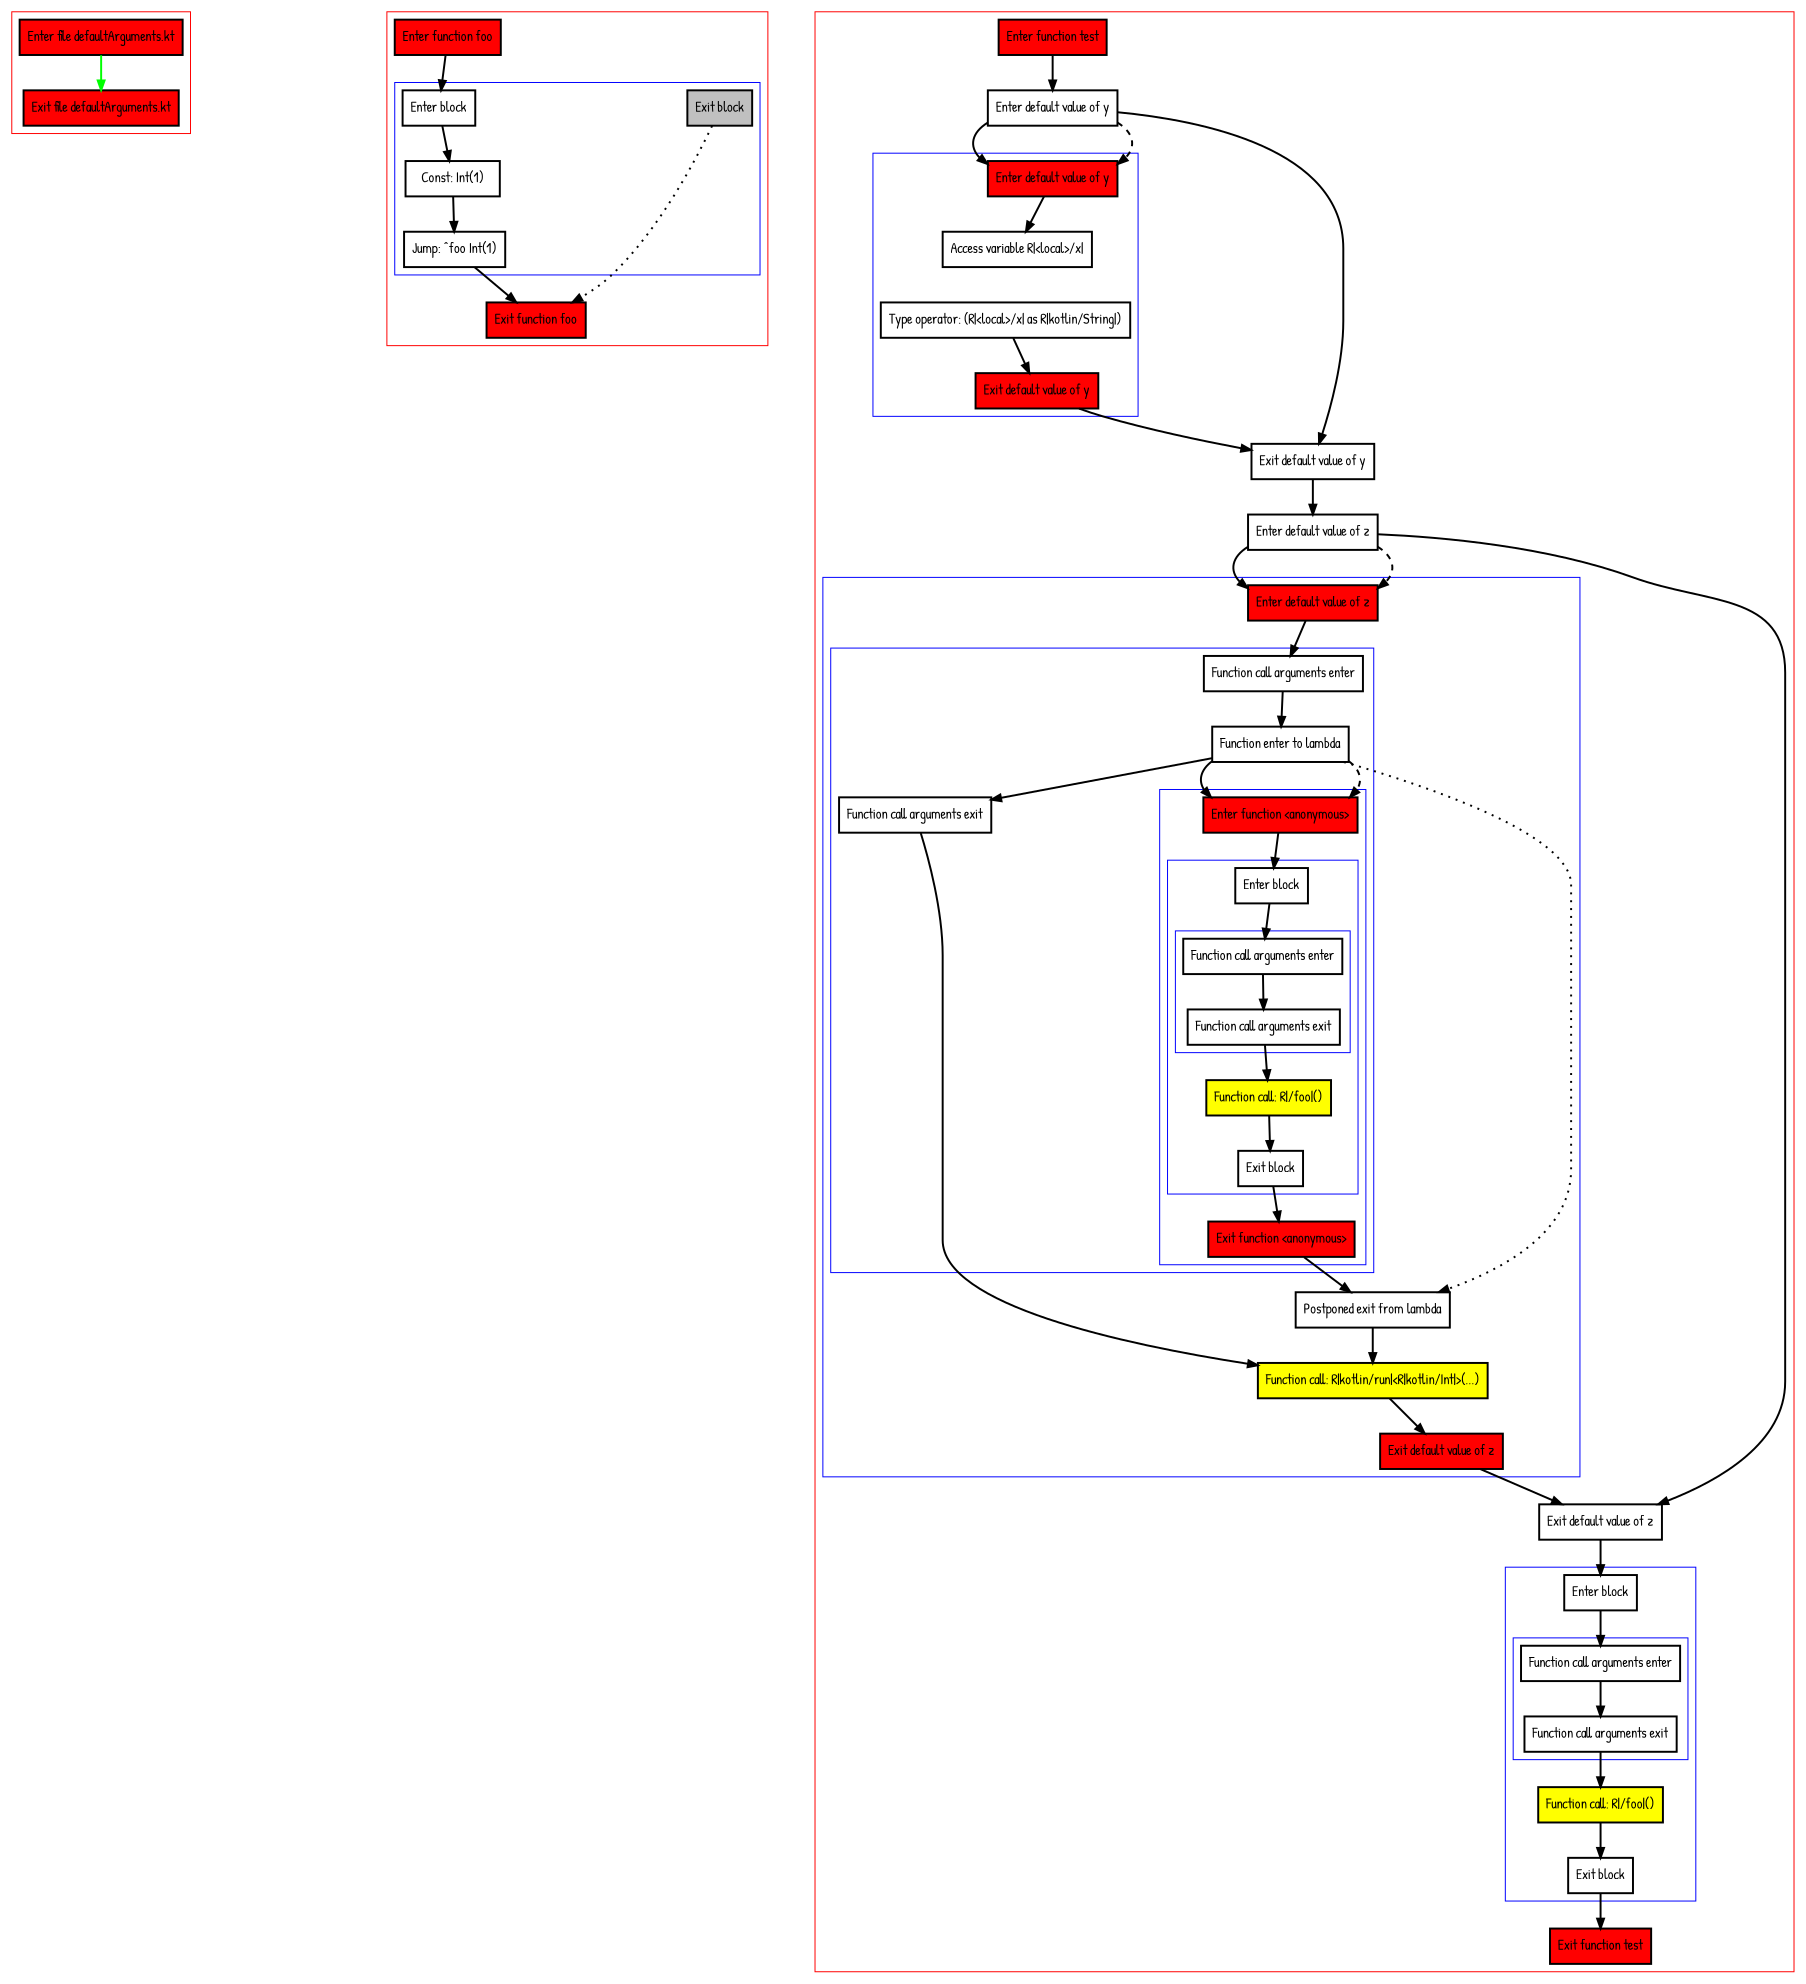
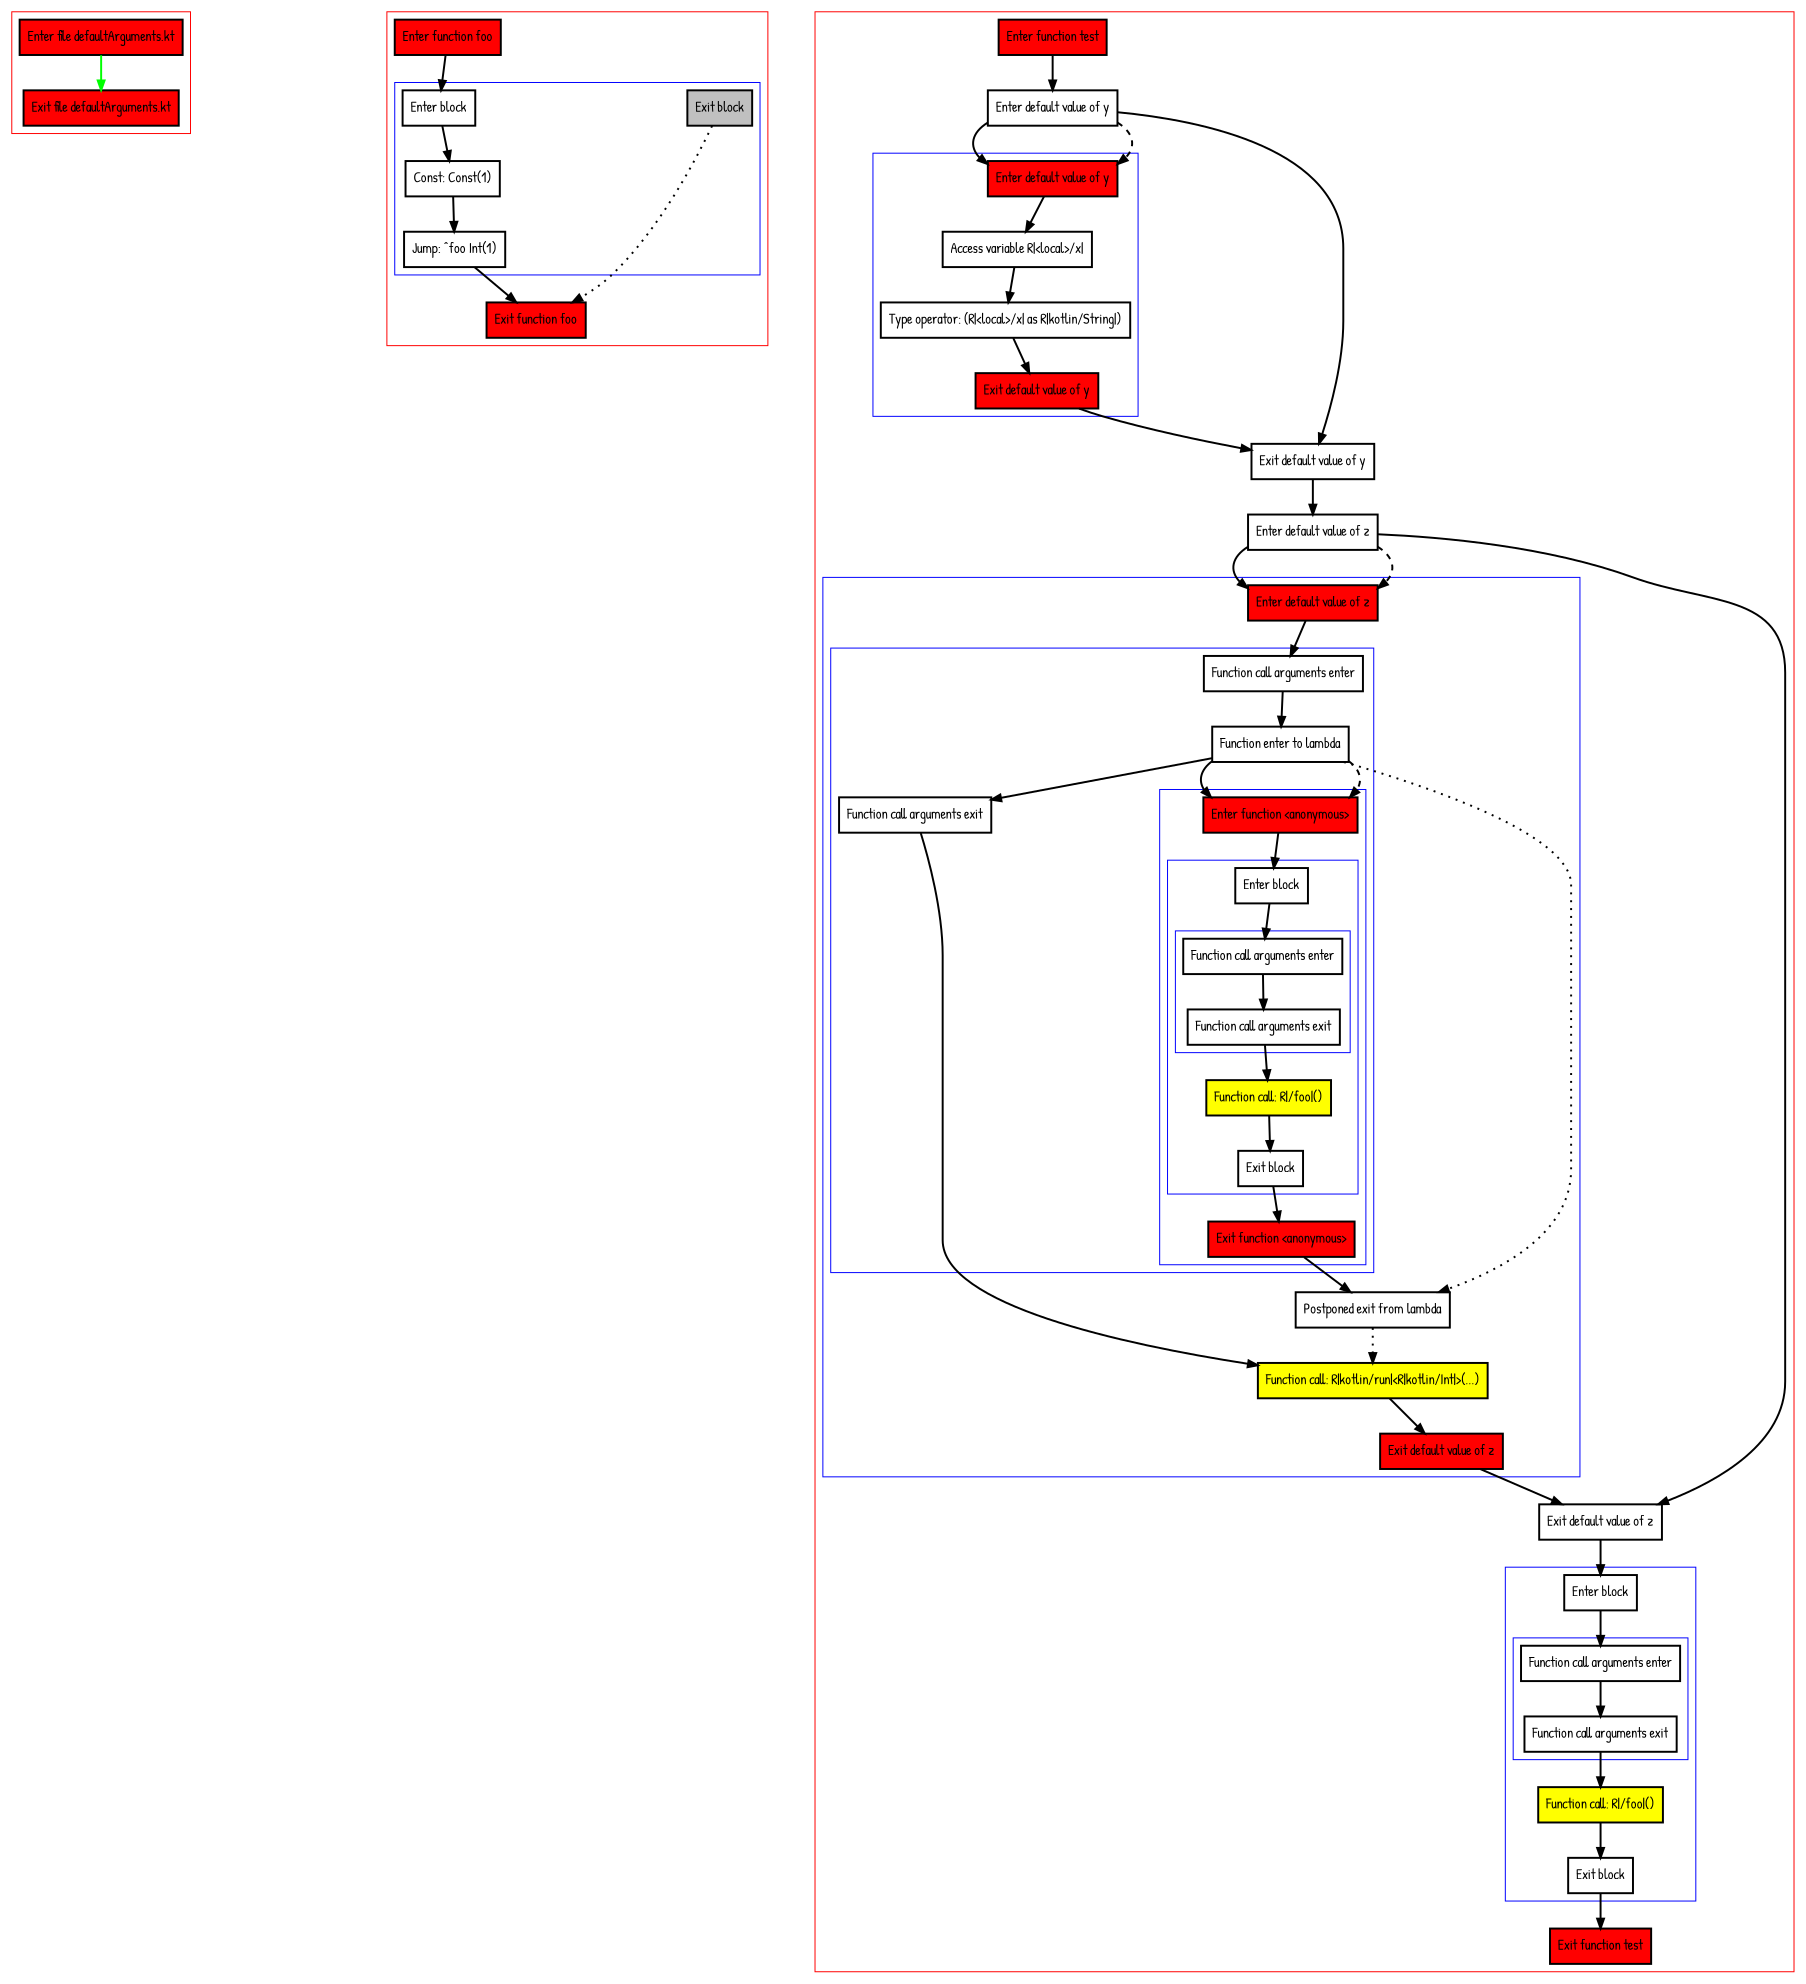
(453, 179) -> (453, 179)
none -> (1012, 280)
(1373, 1340) -> (1373, 1340)
